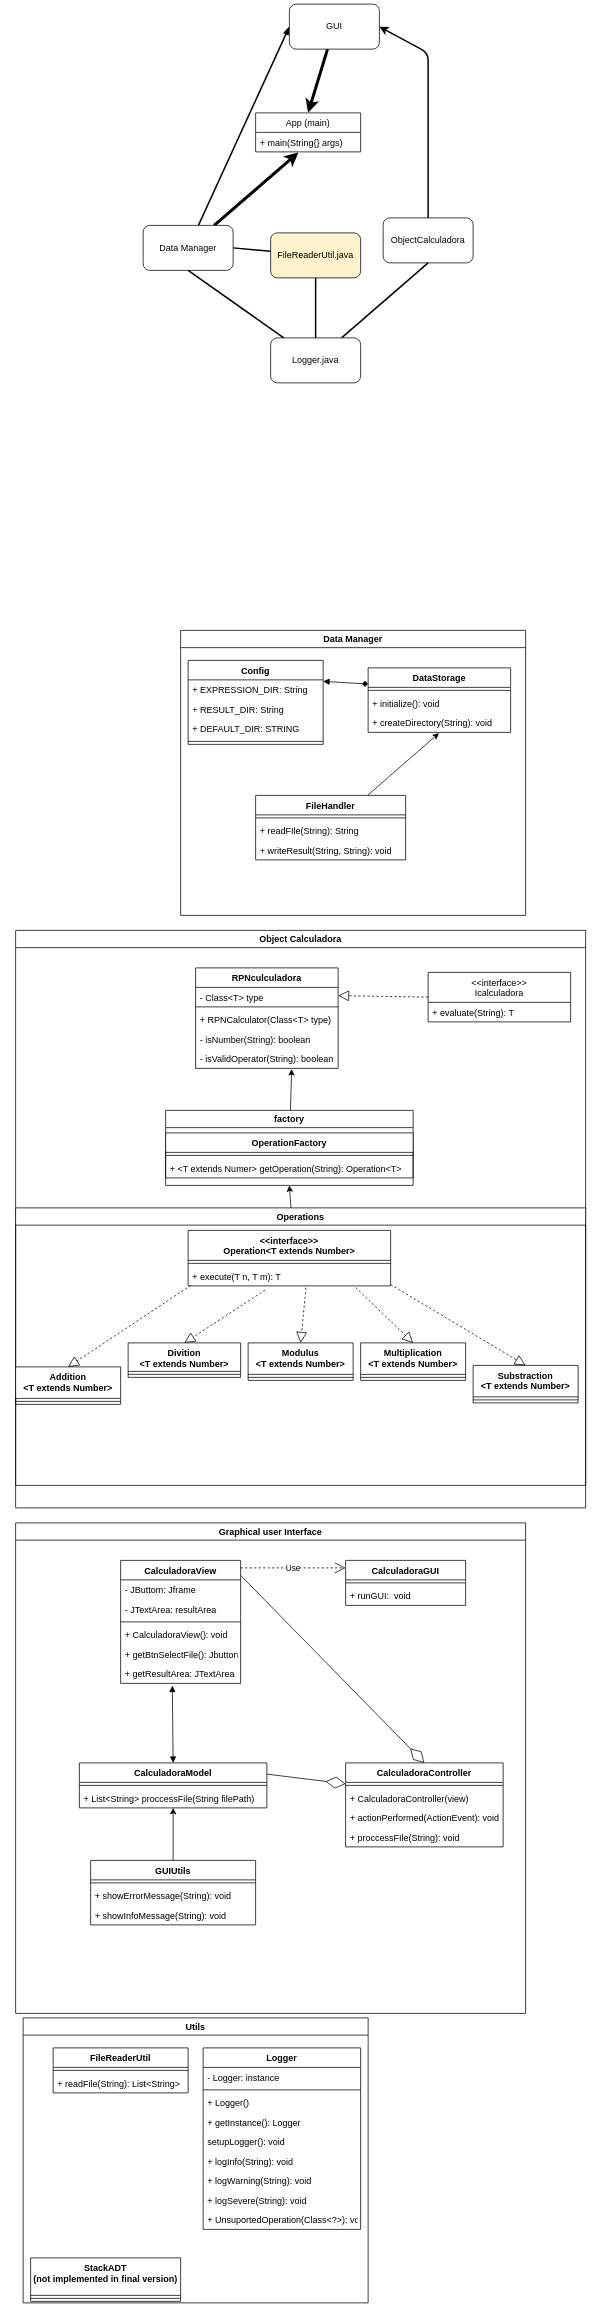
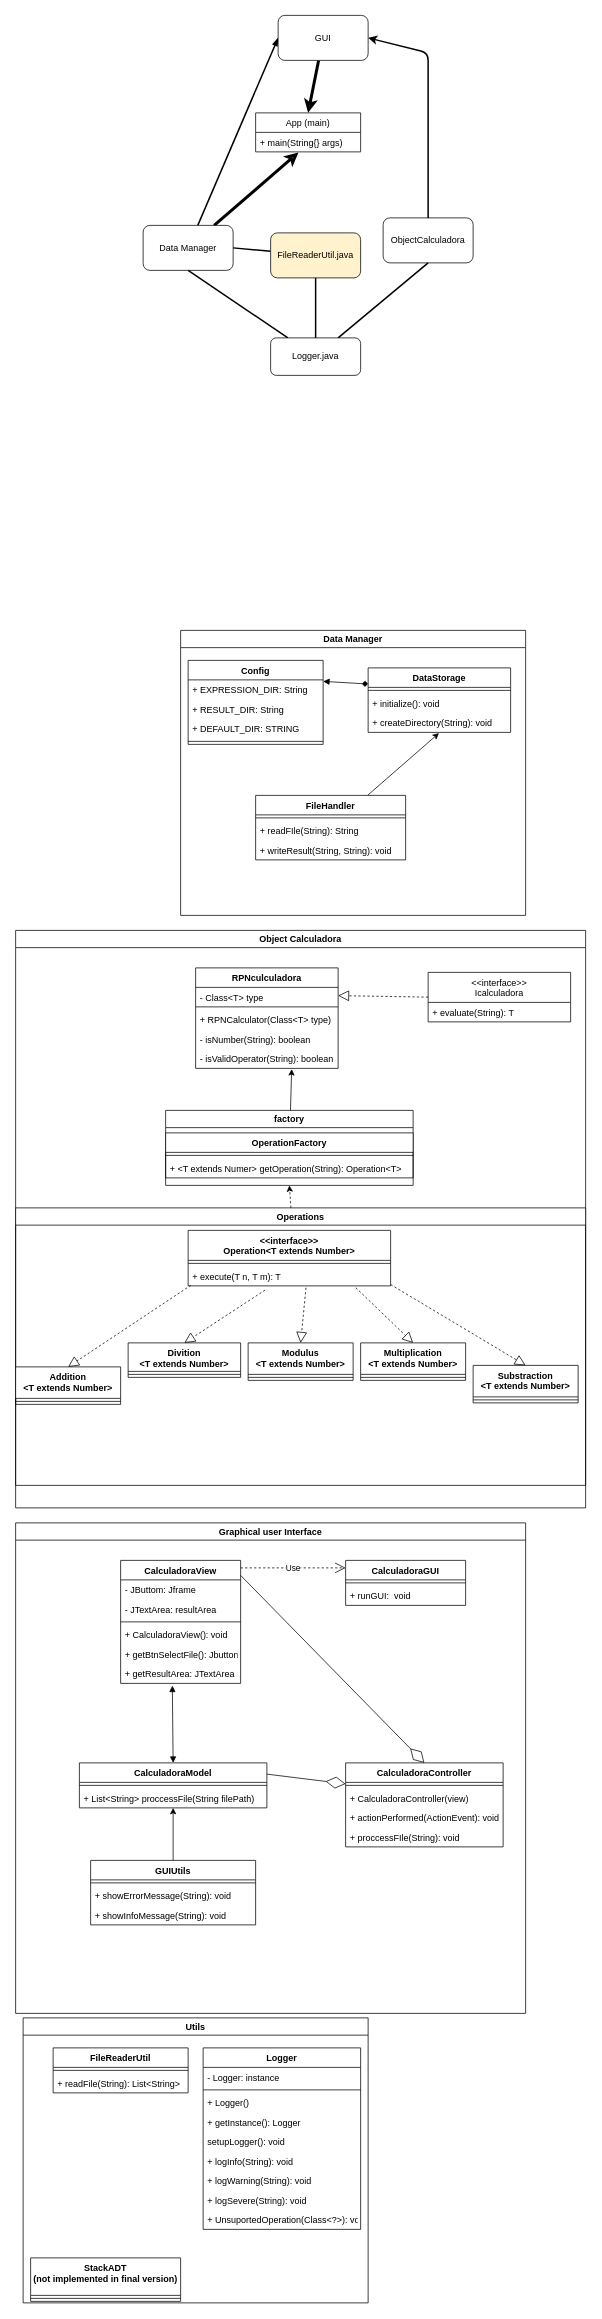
(334, 27) -> (323, 38)
(315, 360) -> (315, 357)
(290, 1198) -> (290, 1198)
